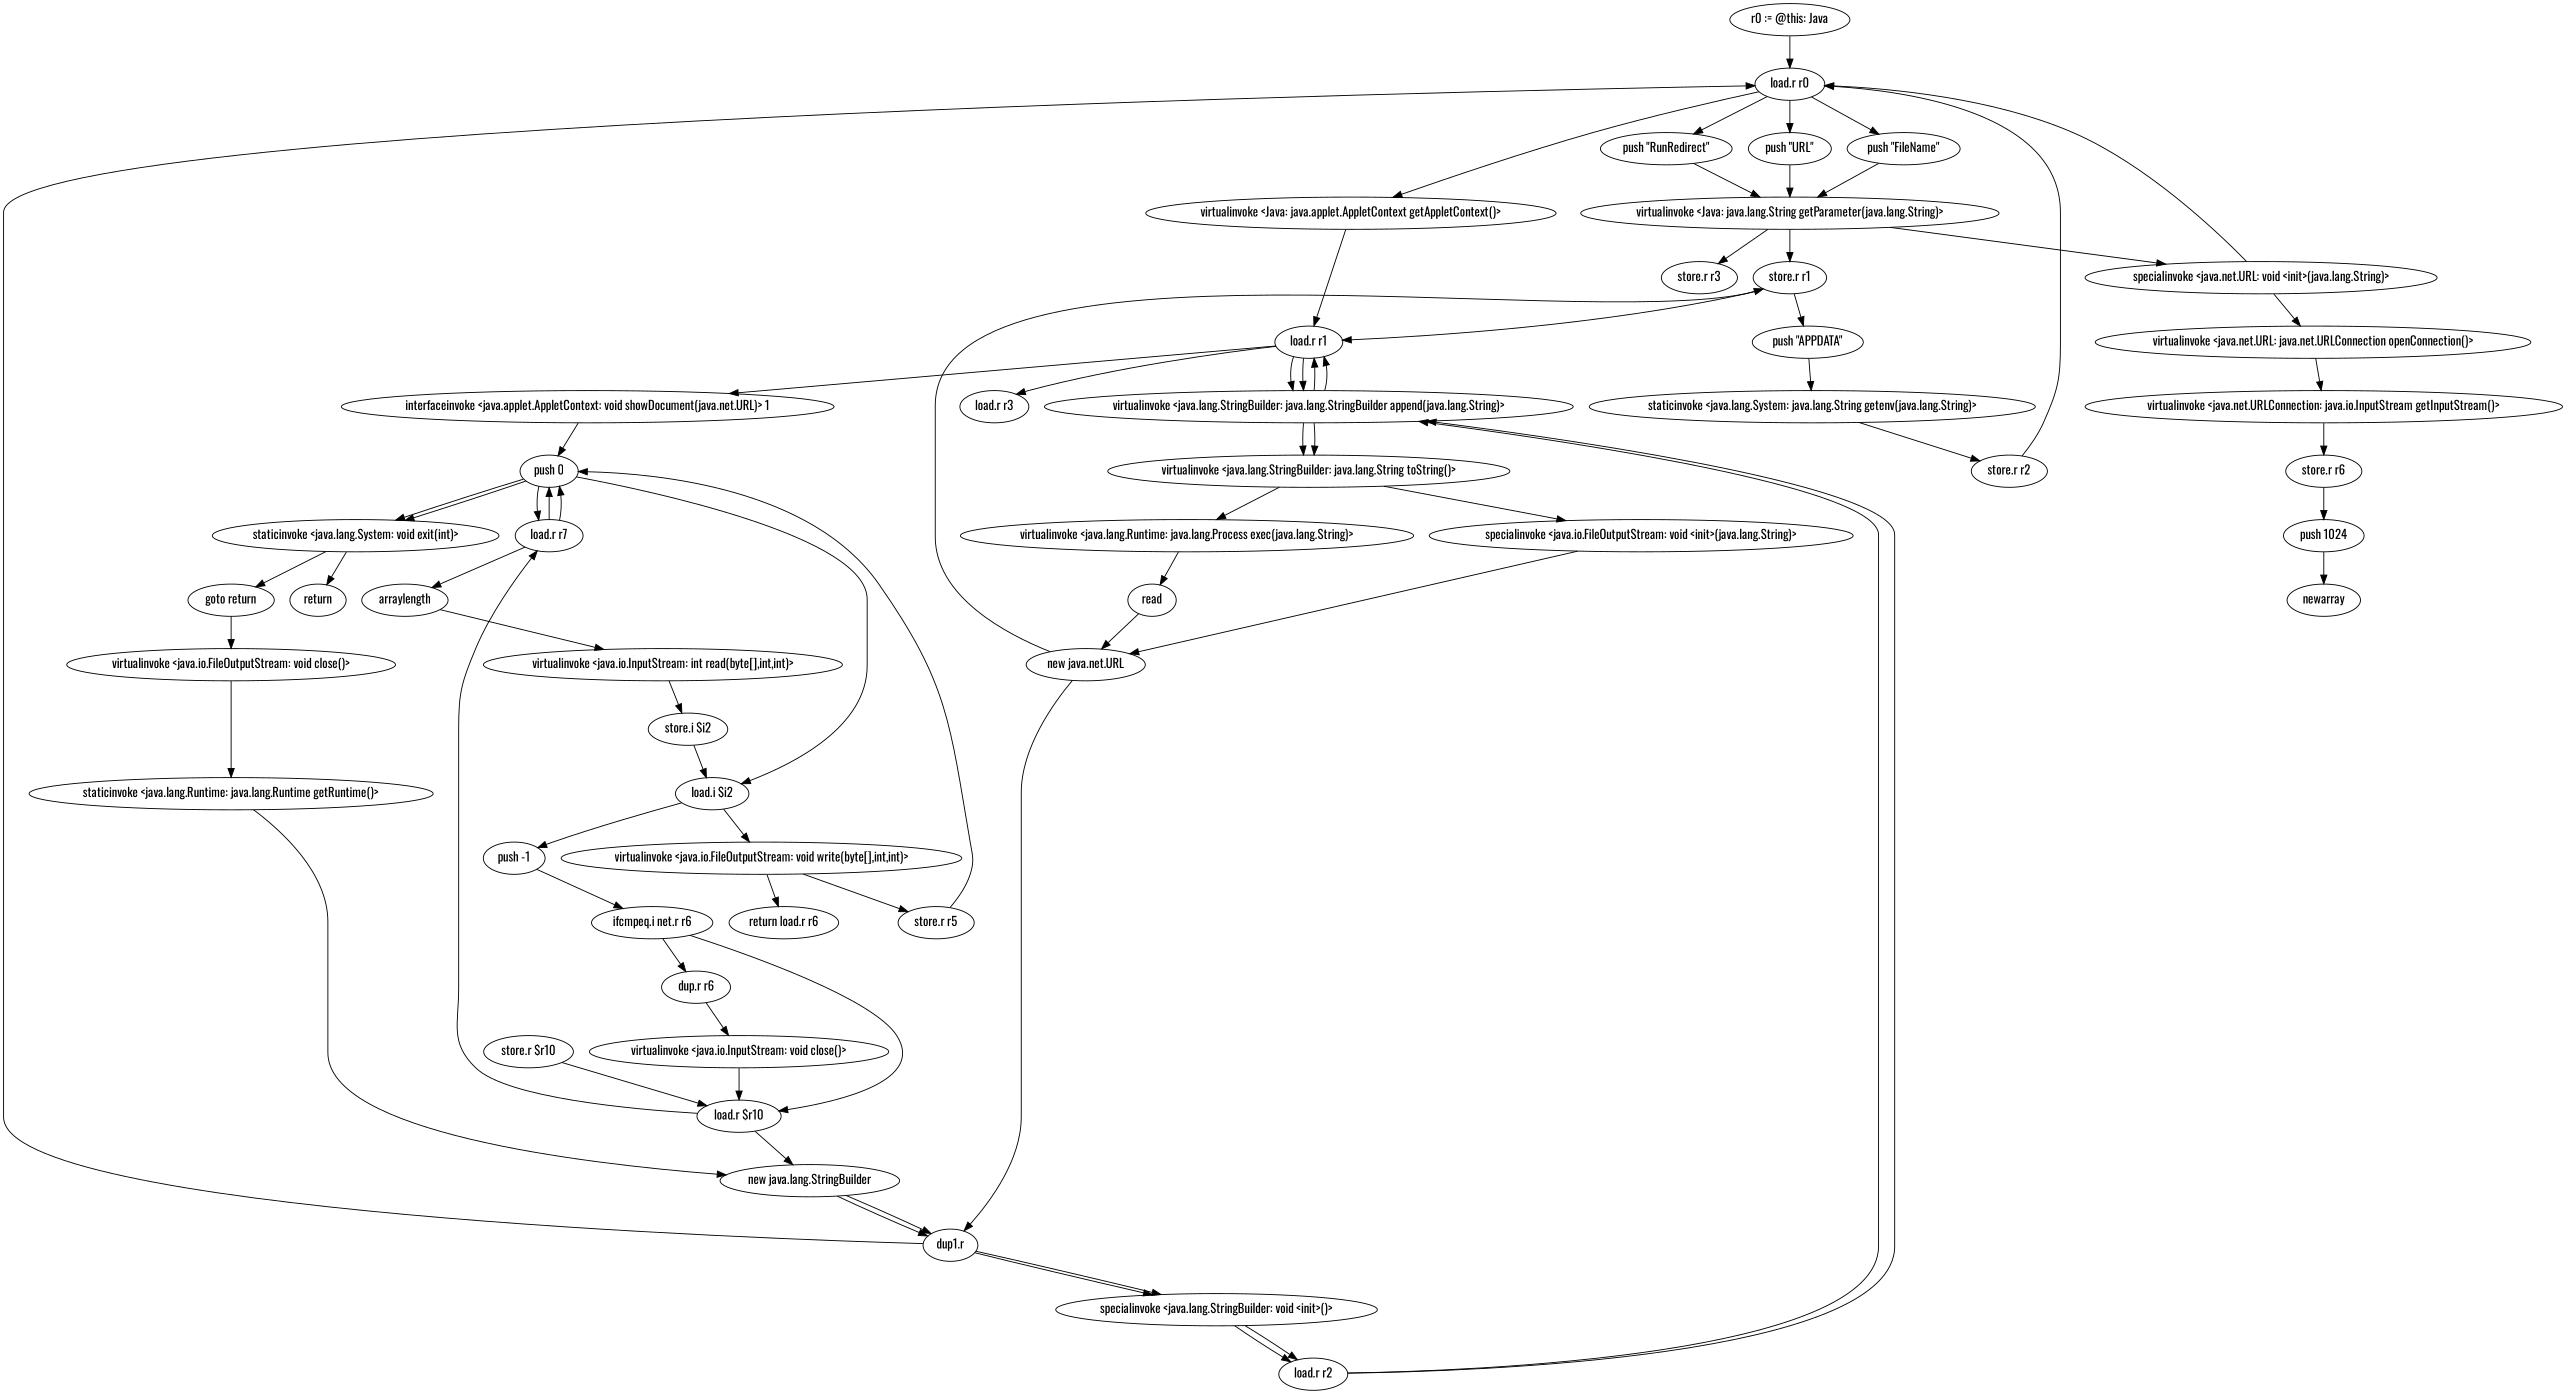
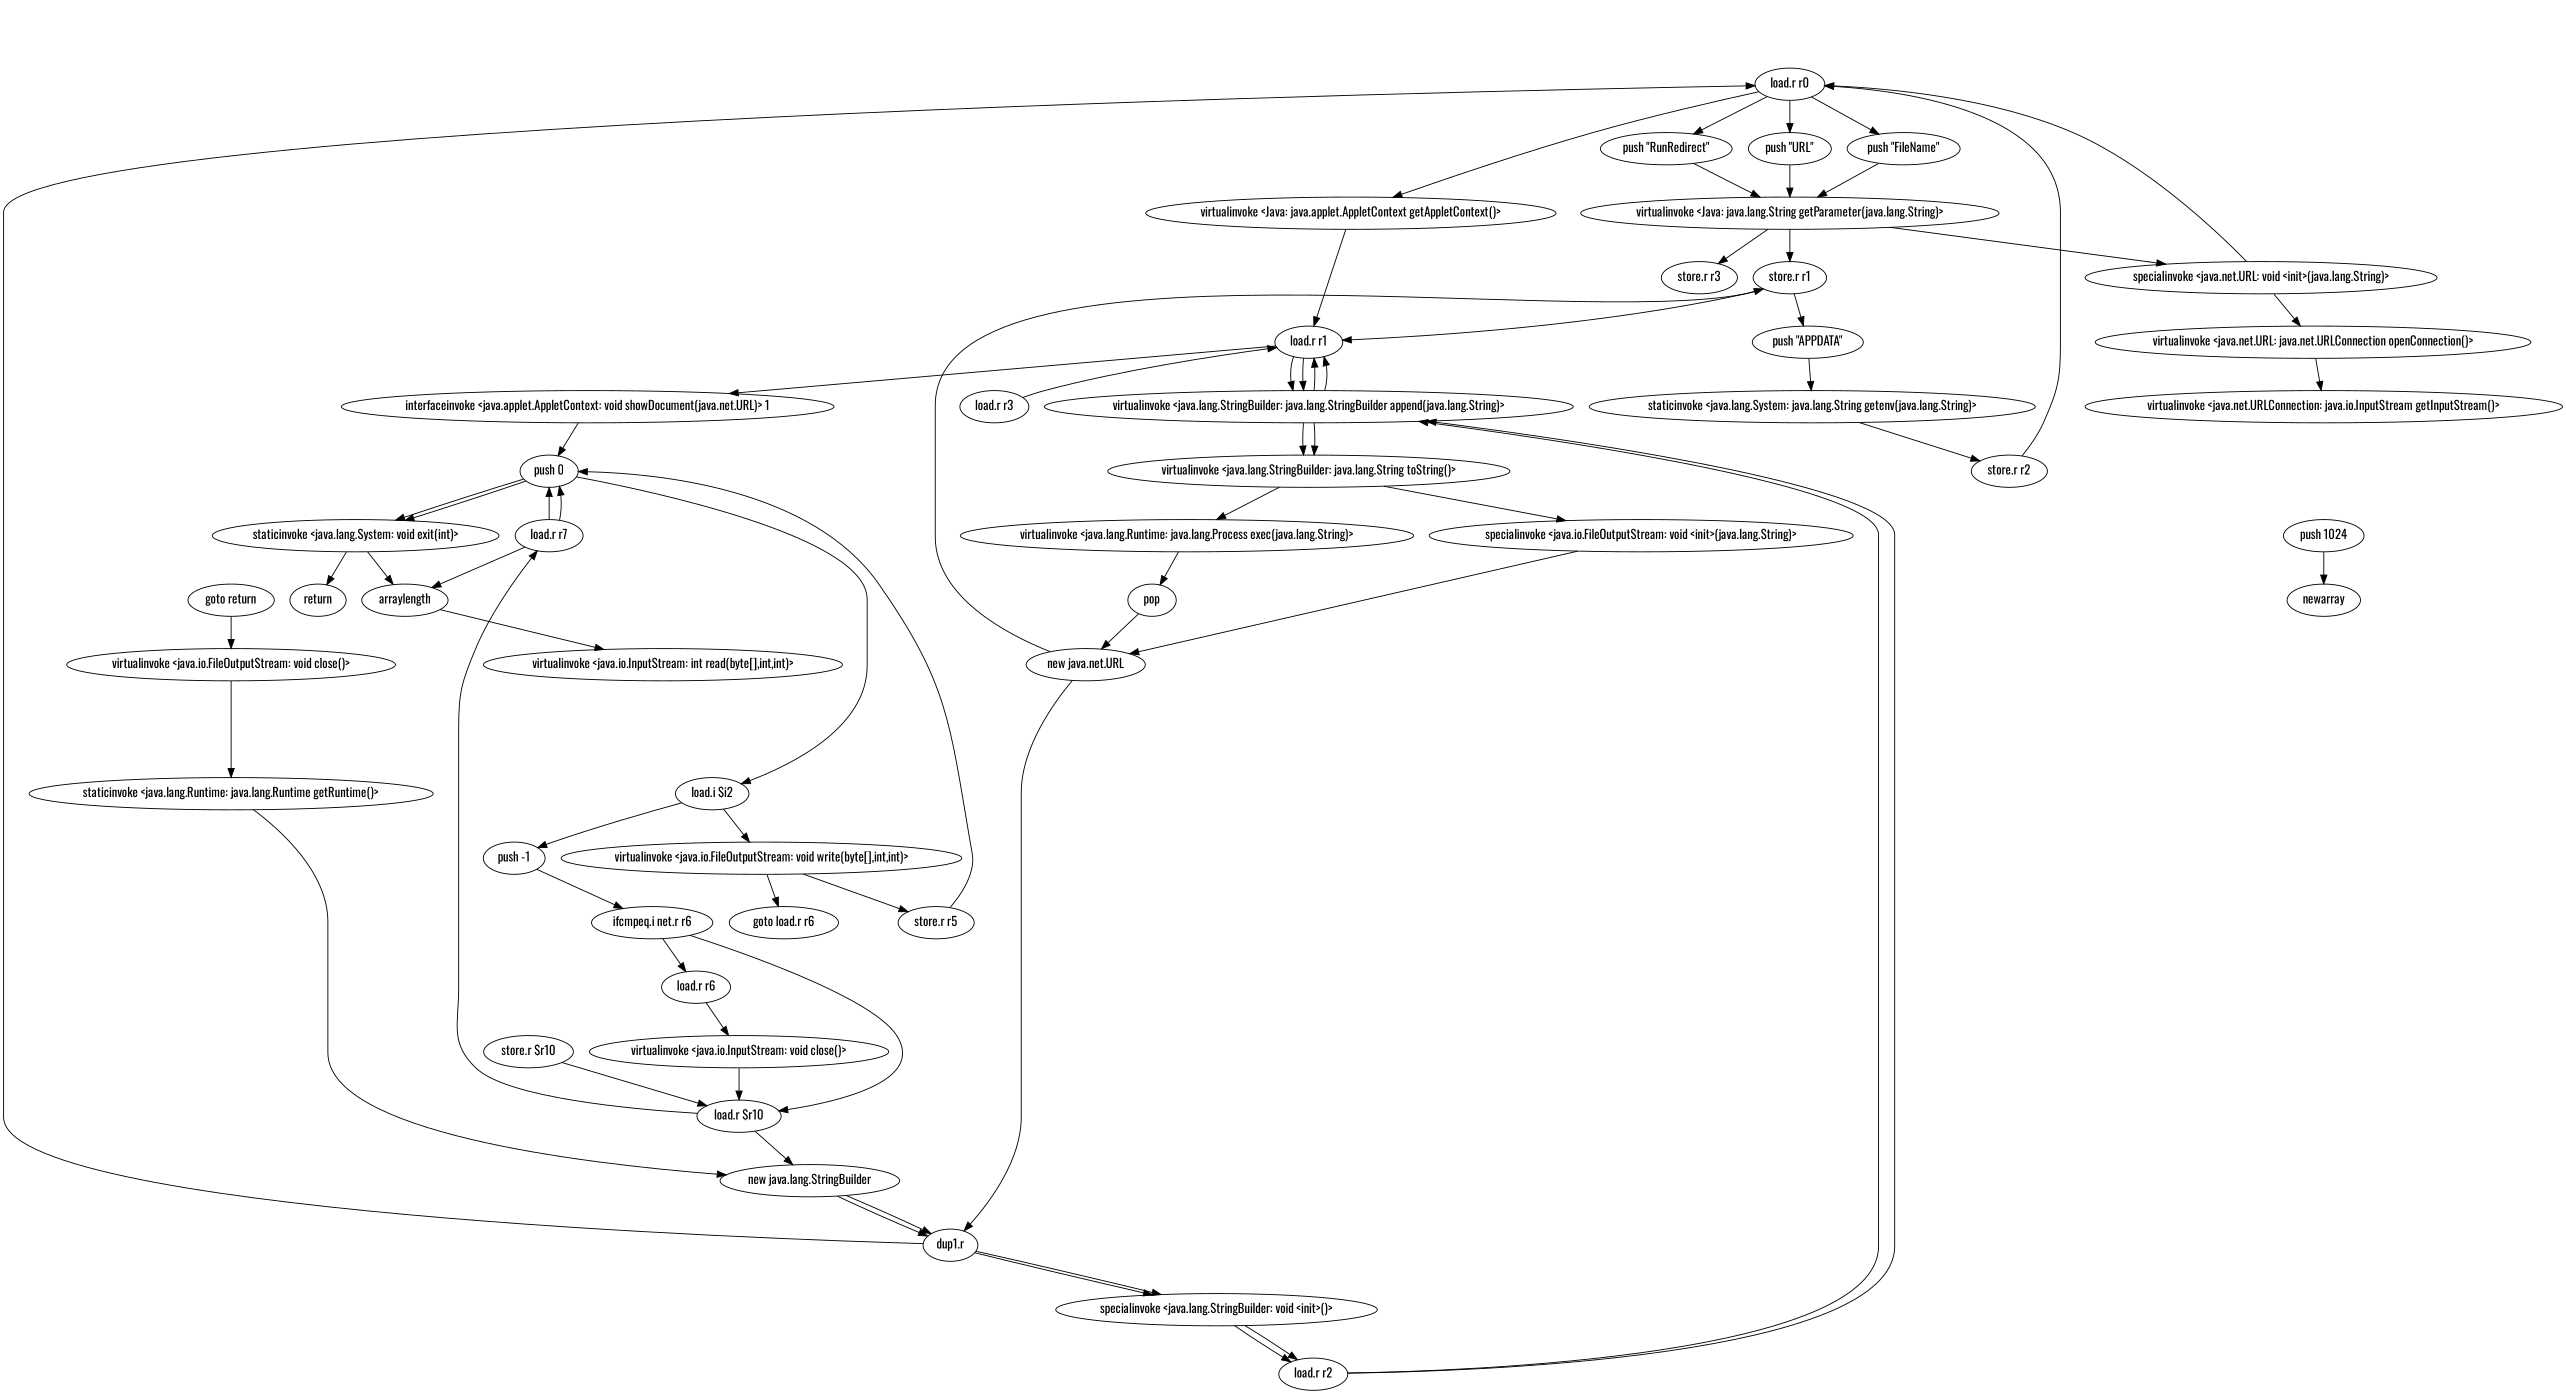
(1790, 20) -> none
(1150, 365) -> (1144, 369)
(2324, 471) -> none
(537, 499) -> none
(295, 567) -> (378, 564)
(1152, 600) -> (1152, 600)
(688, 729) -> none
(784, 923) -> (784, 923)
(696, 987) -> (696, 987)
